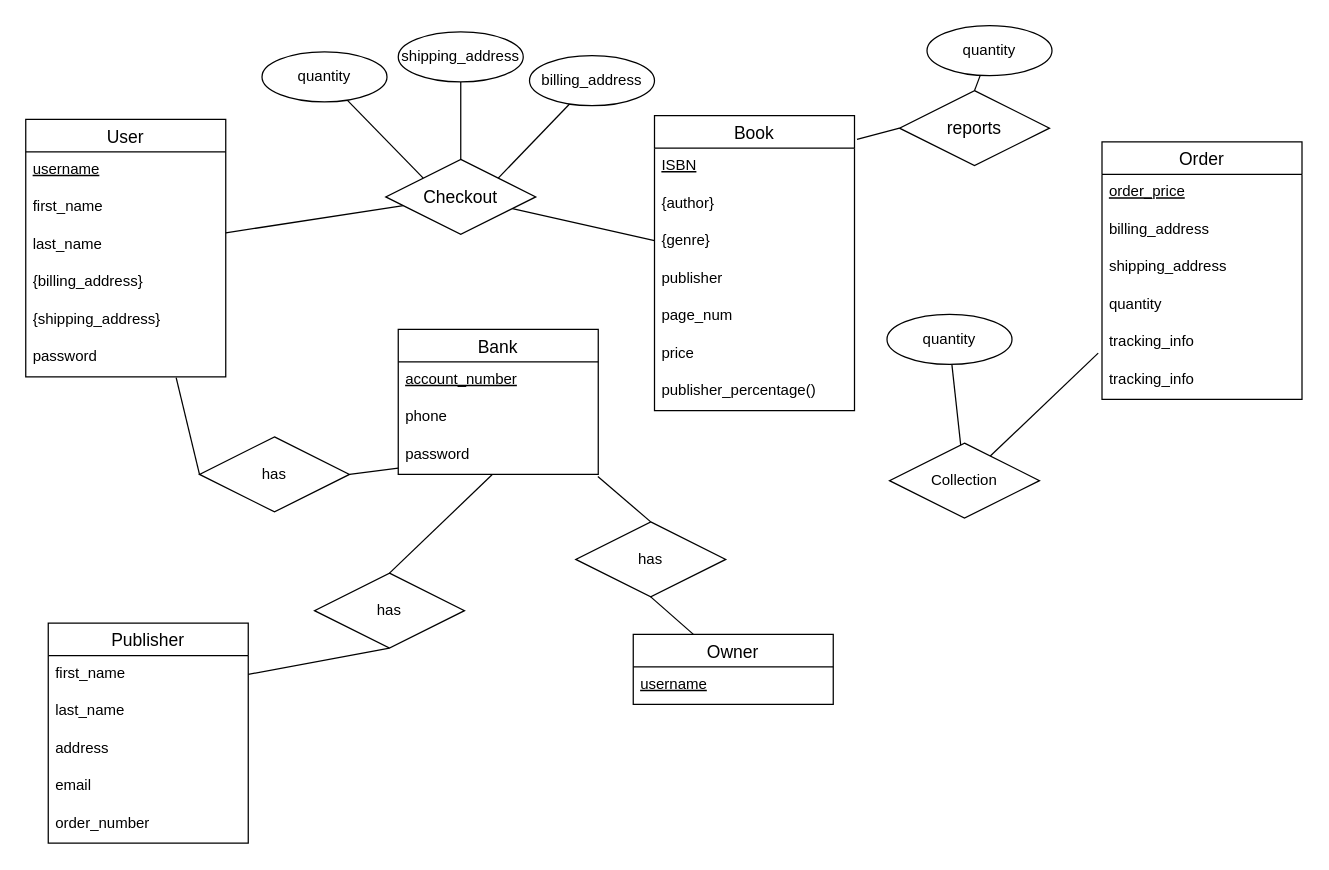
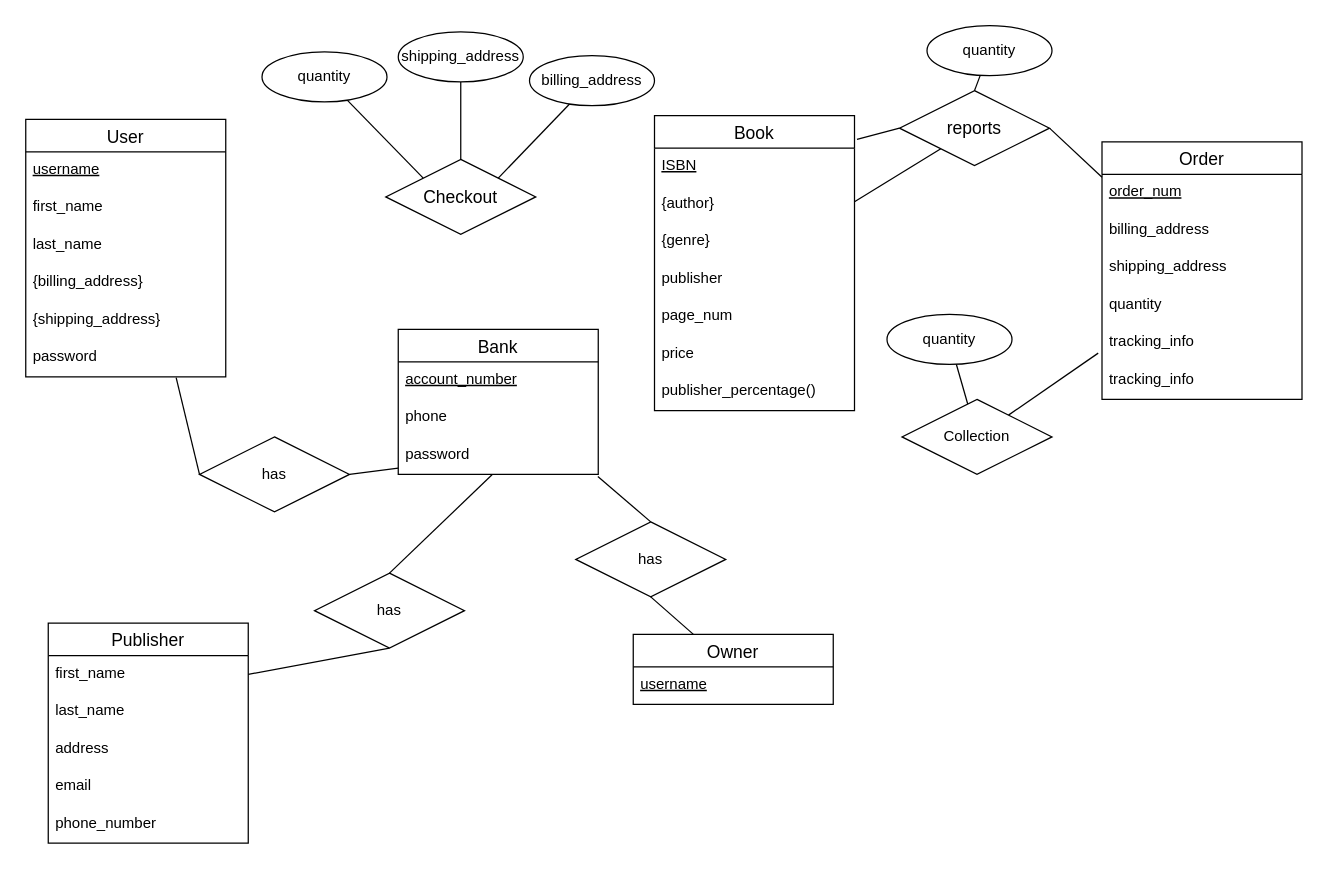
none -> (1074, 151)
(1153, 191) -> (1147, 191)
(315, 219) -> none
(583, 224) -> (898, 175)
(964, 481) -> (977, 437)
(105, 823) -> (105, 823)
